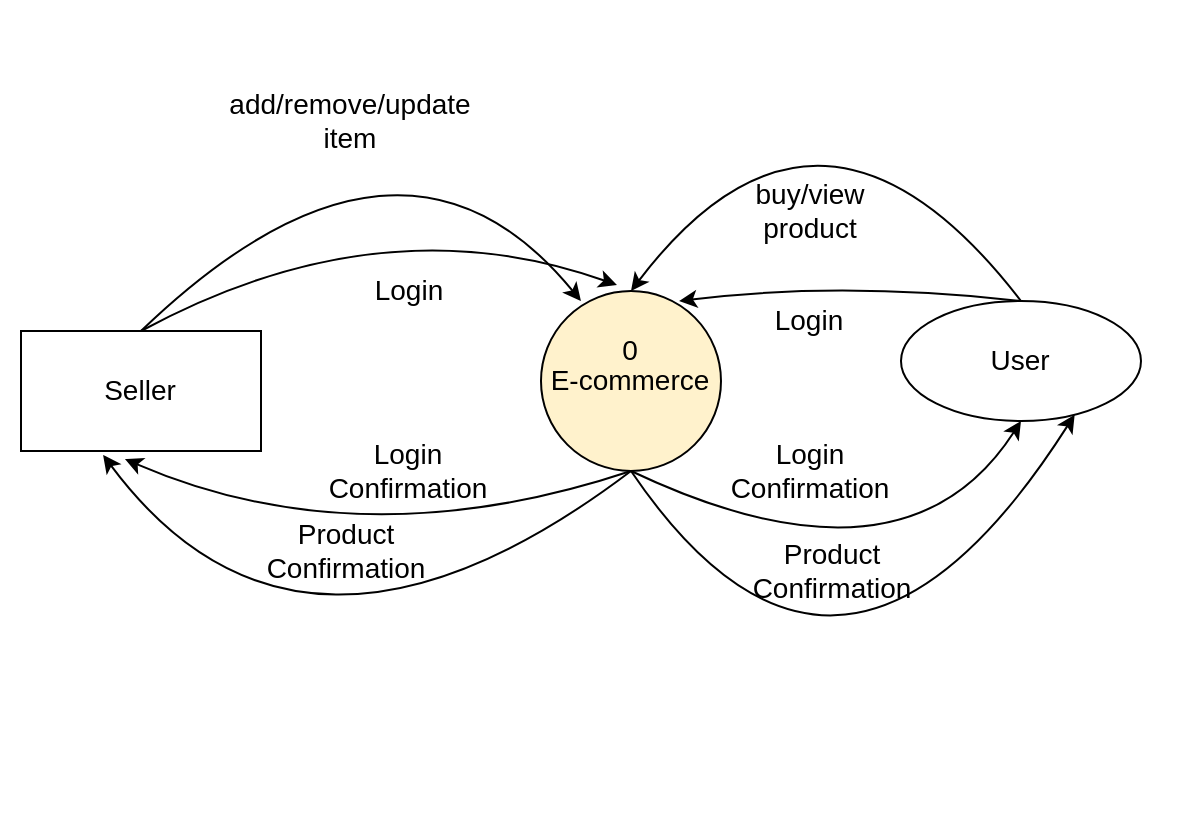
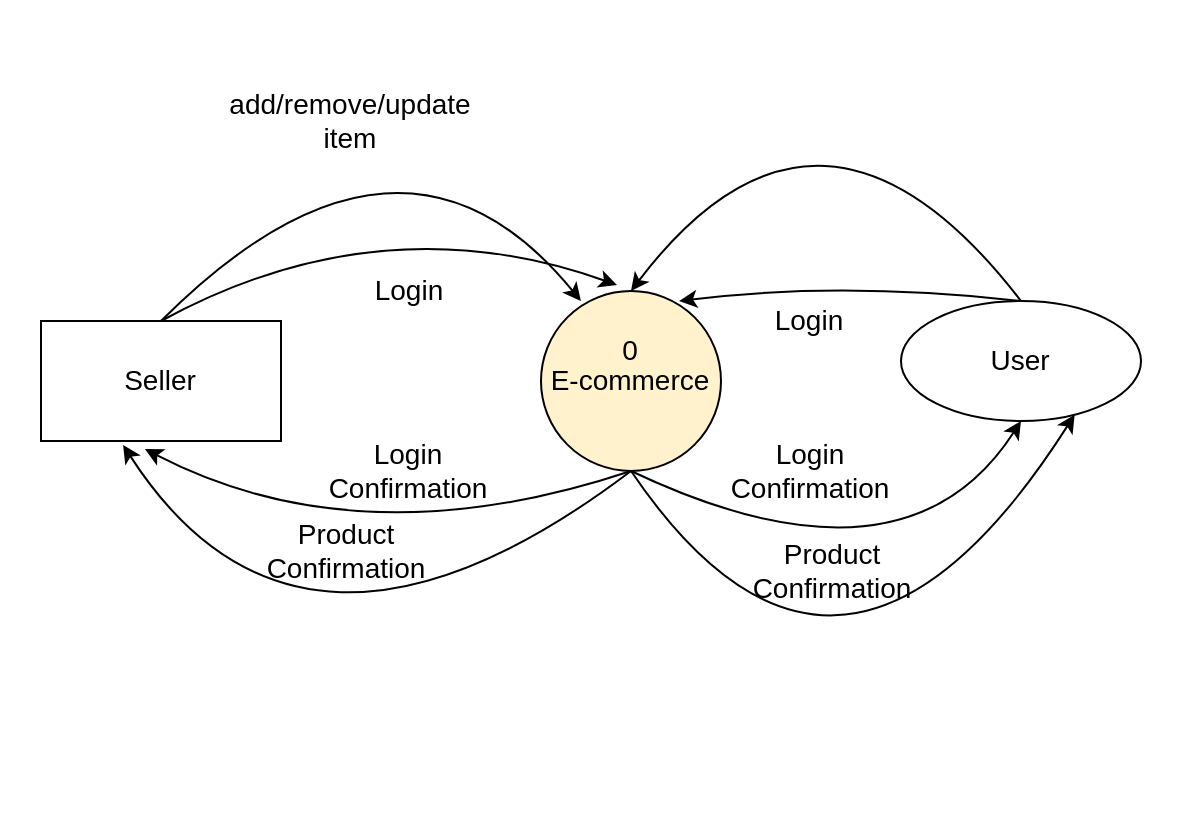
(810, 211) -> none
(141, 391) -> (161, 381)
